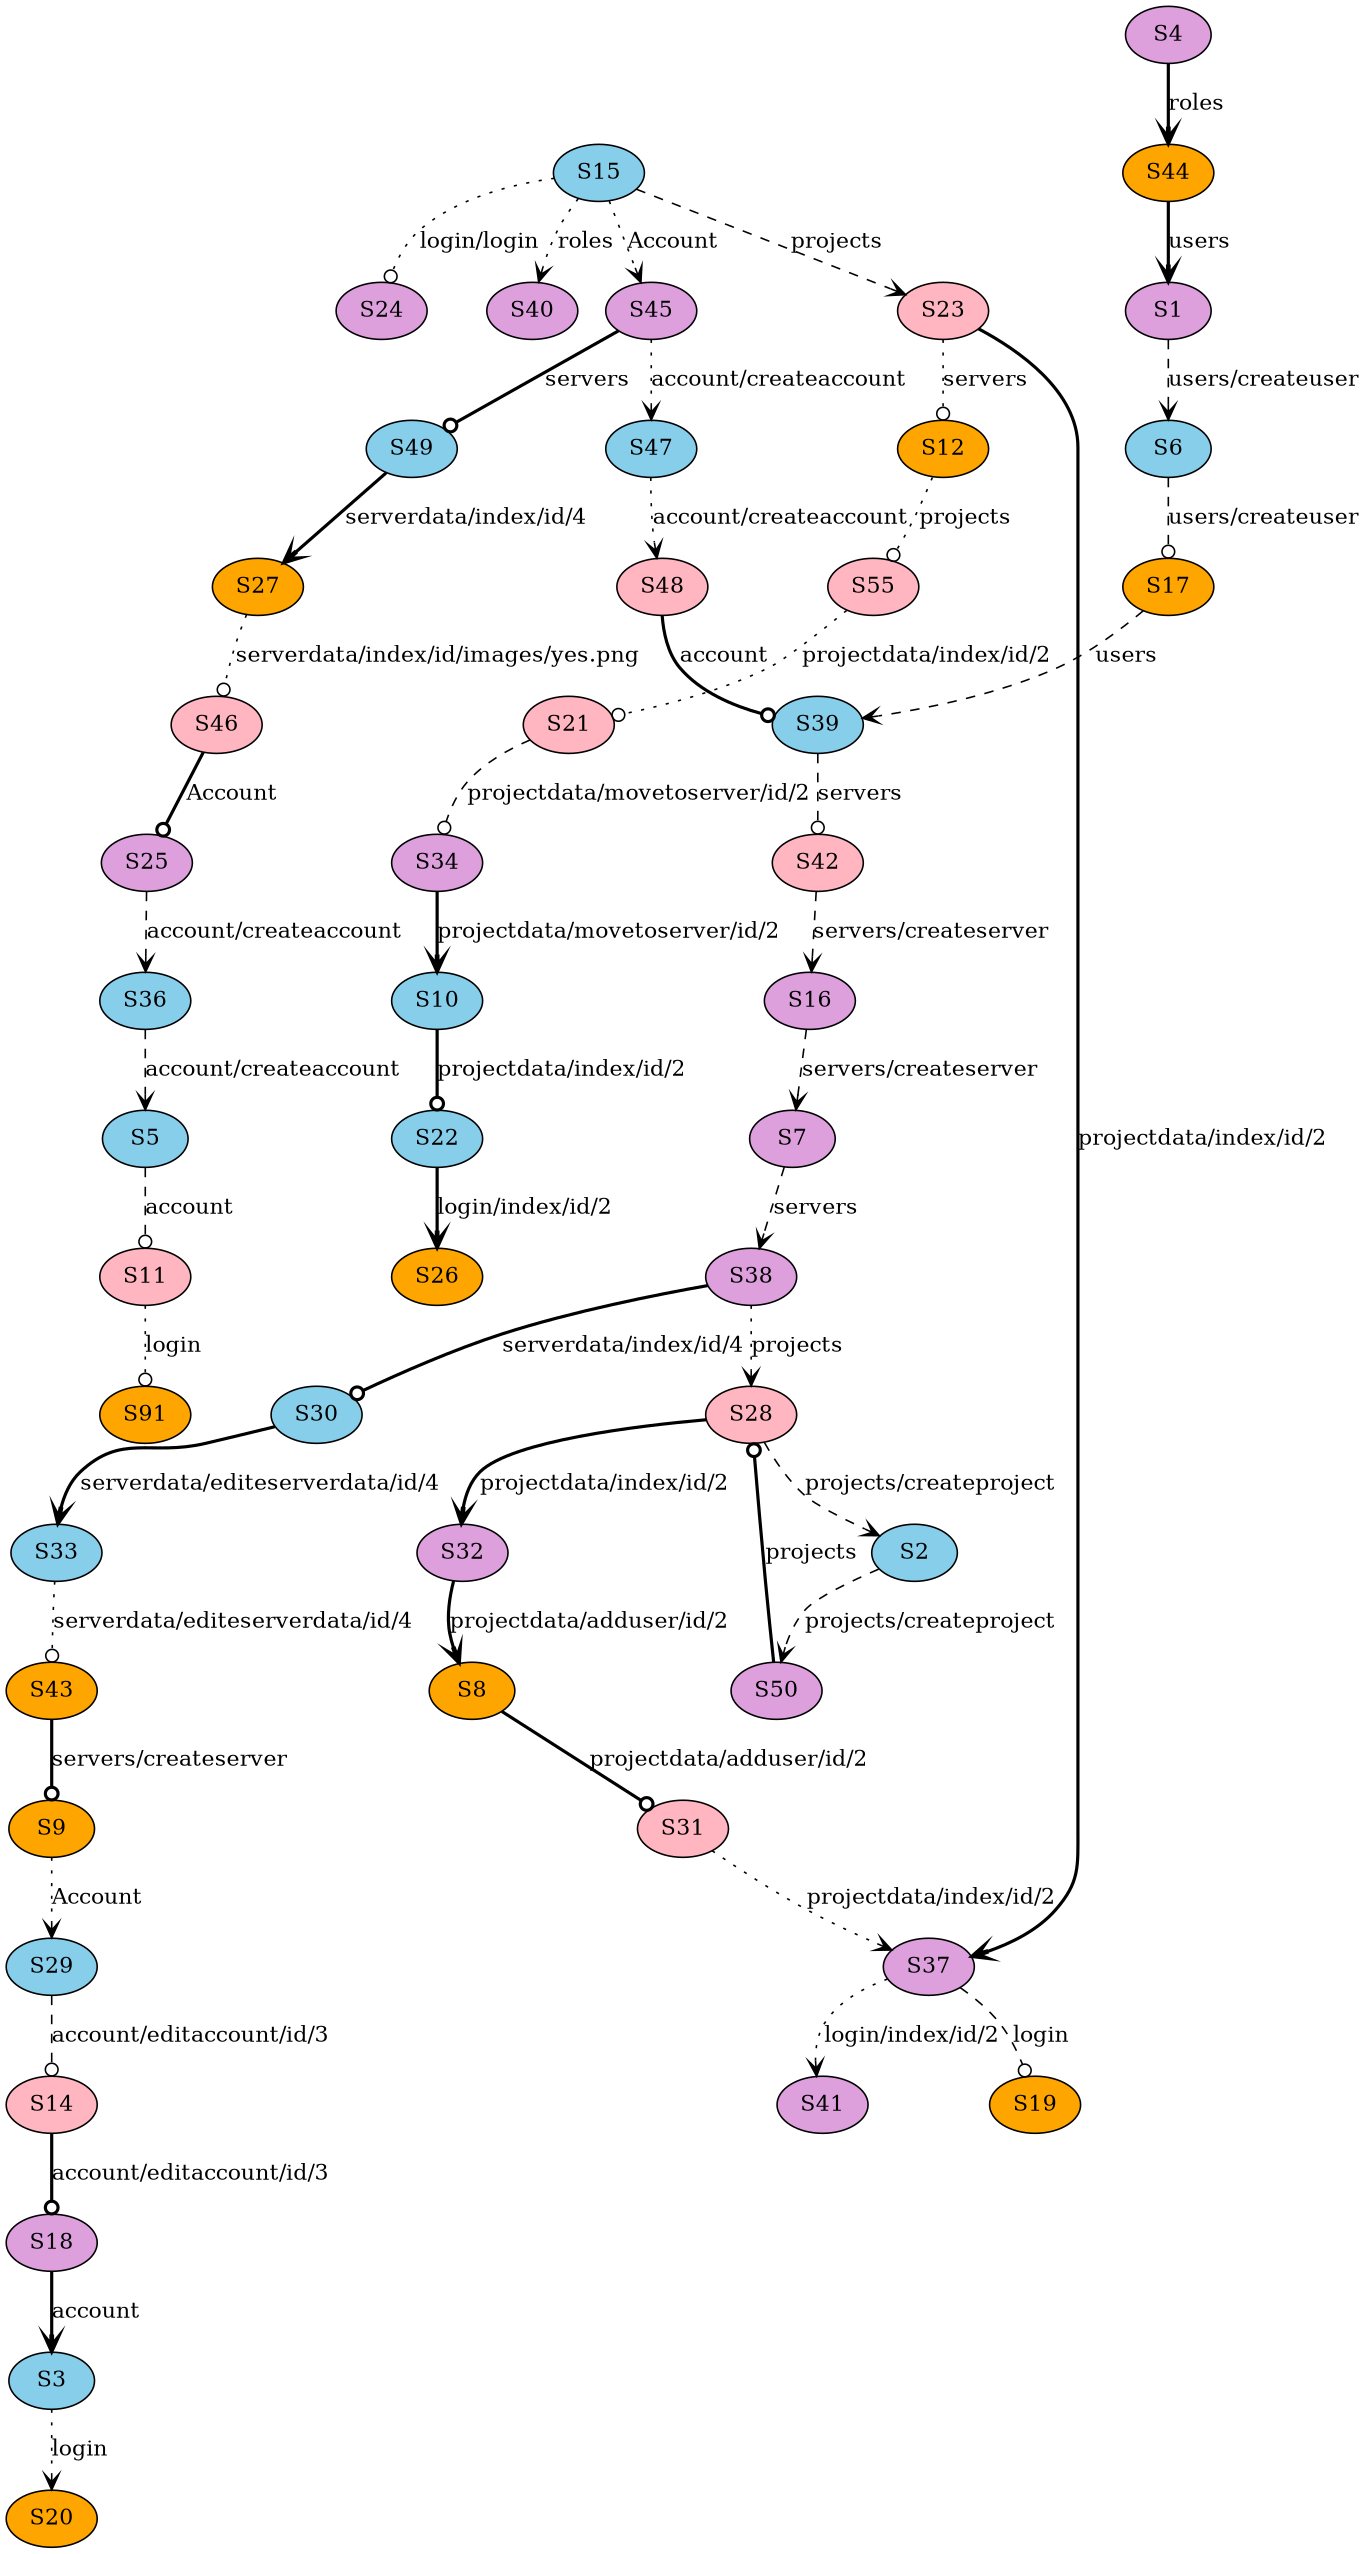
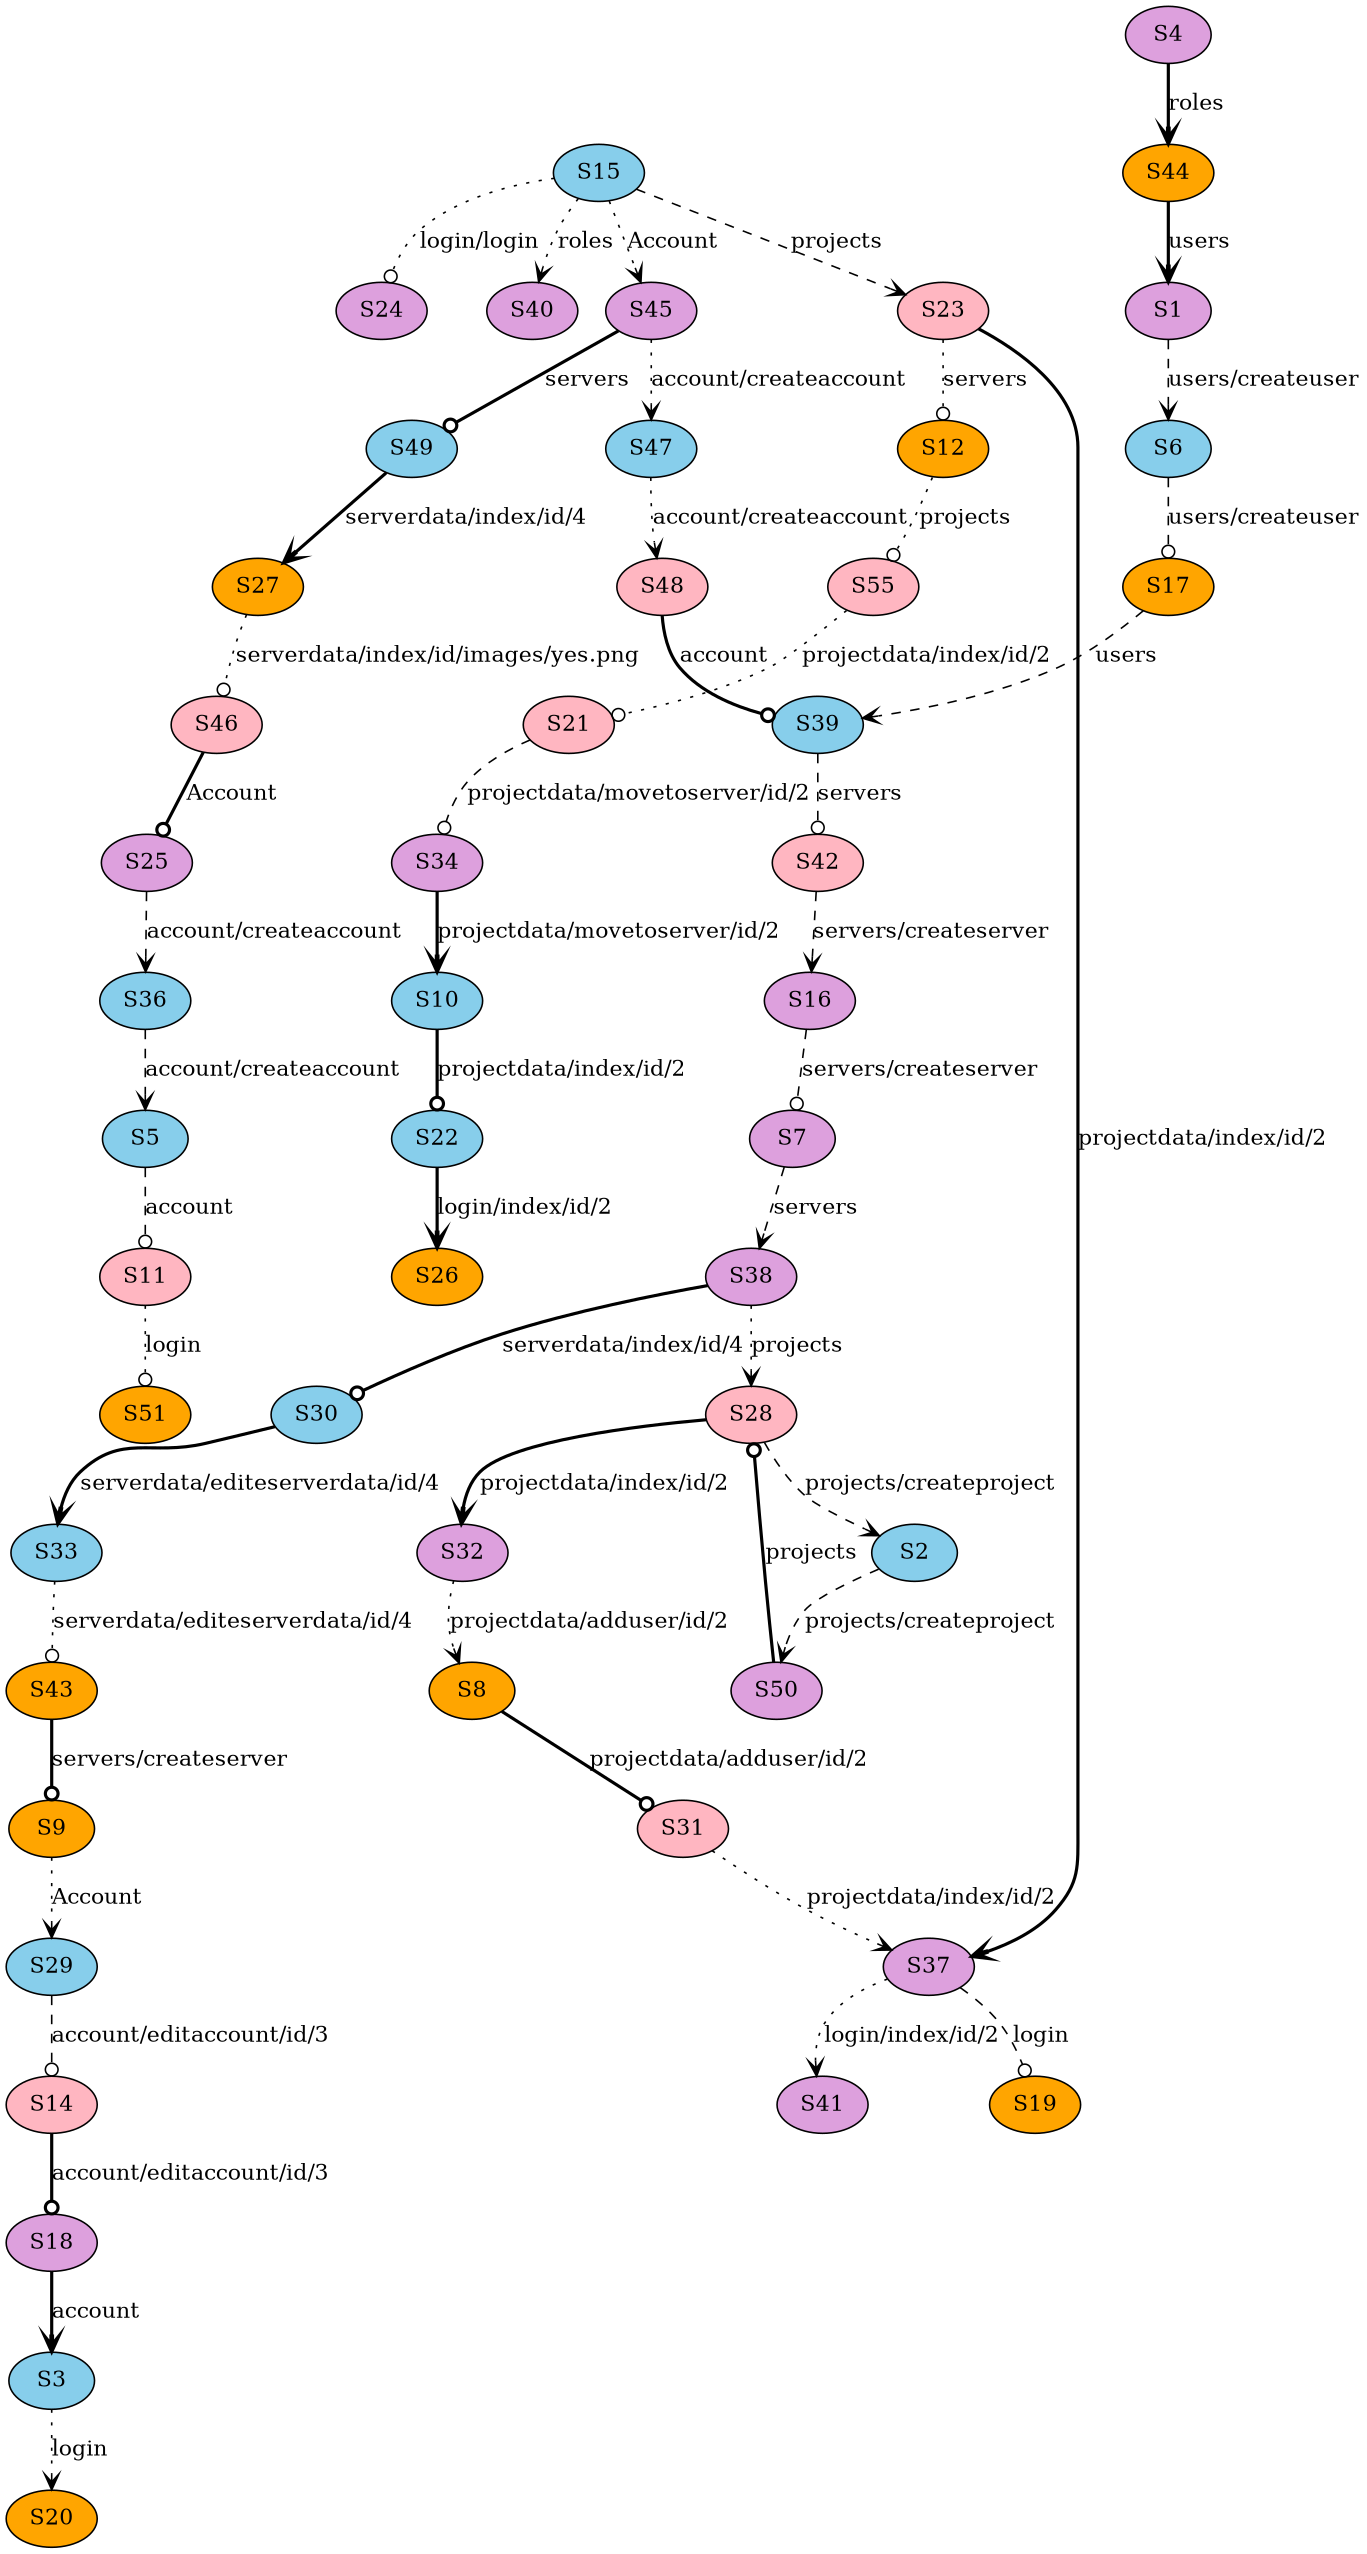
(802, 1063) -> (802, 1063)
(145, 1415) -> (145, 1415)
(448, 1615) -> (448, 1615)
